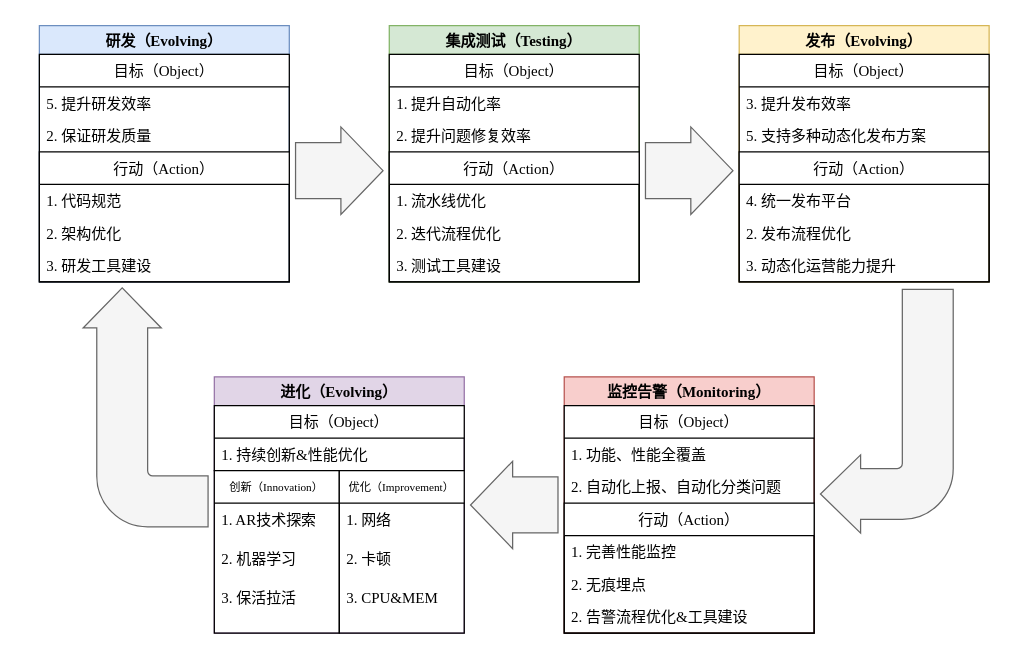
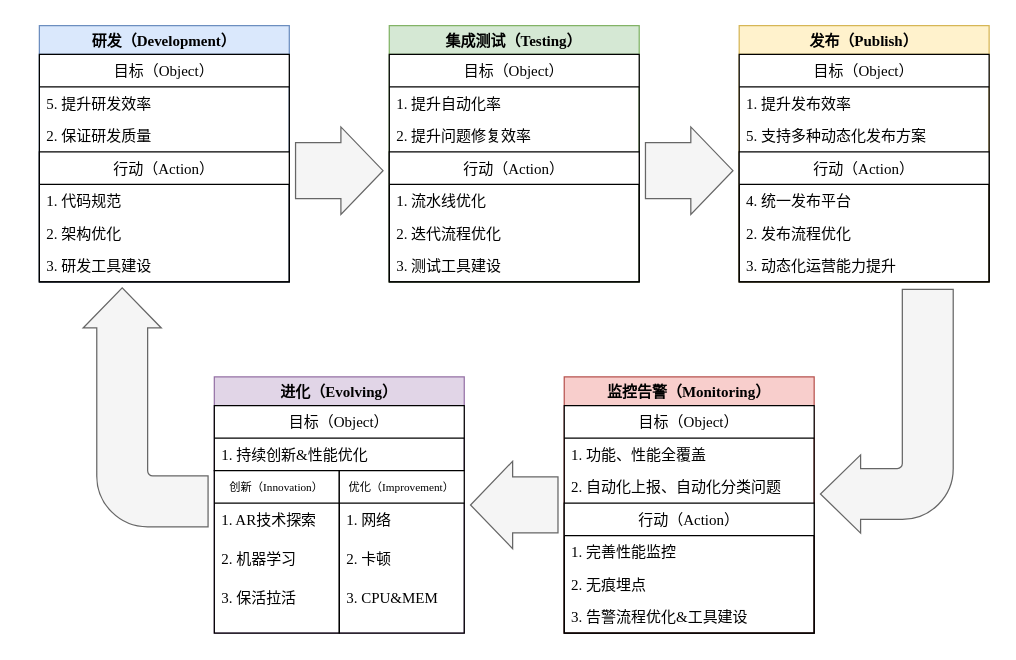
(164, 41) -> (164, 41)
(864, 41) -> (864, 41)
(800, 104) -> (800, 104)
(659, 618) -> (659, 618)
